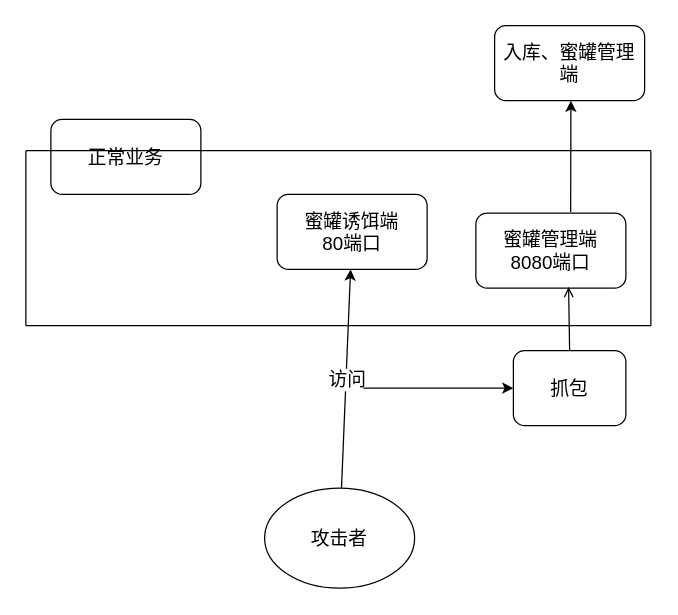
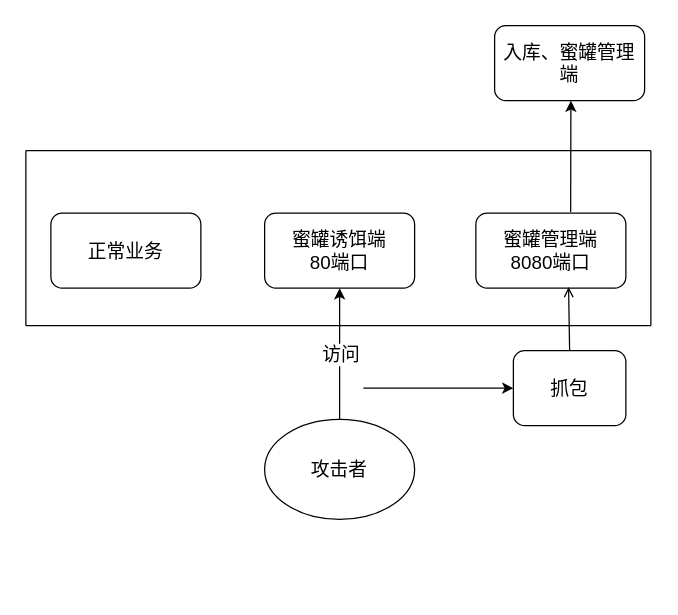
(126, 157) -> (126, 251)
(352, 232) -> (339, 251)
(339, 538) -> (339, 469)
